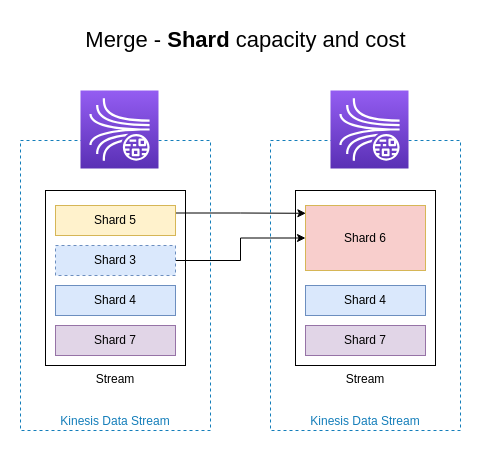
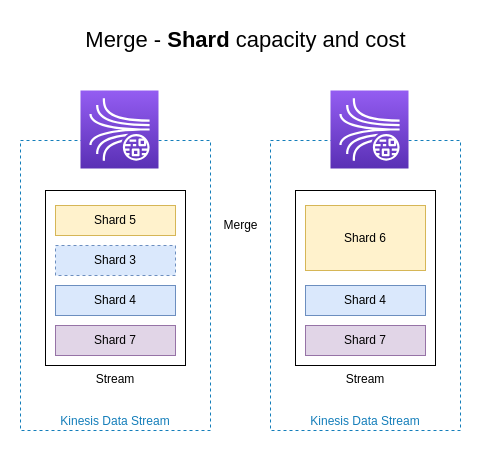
(237, 213) -> none
none -> (241, 226)
(366, 238) -> (366, 238)
(241, 253) -> none
